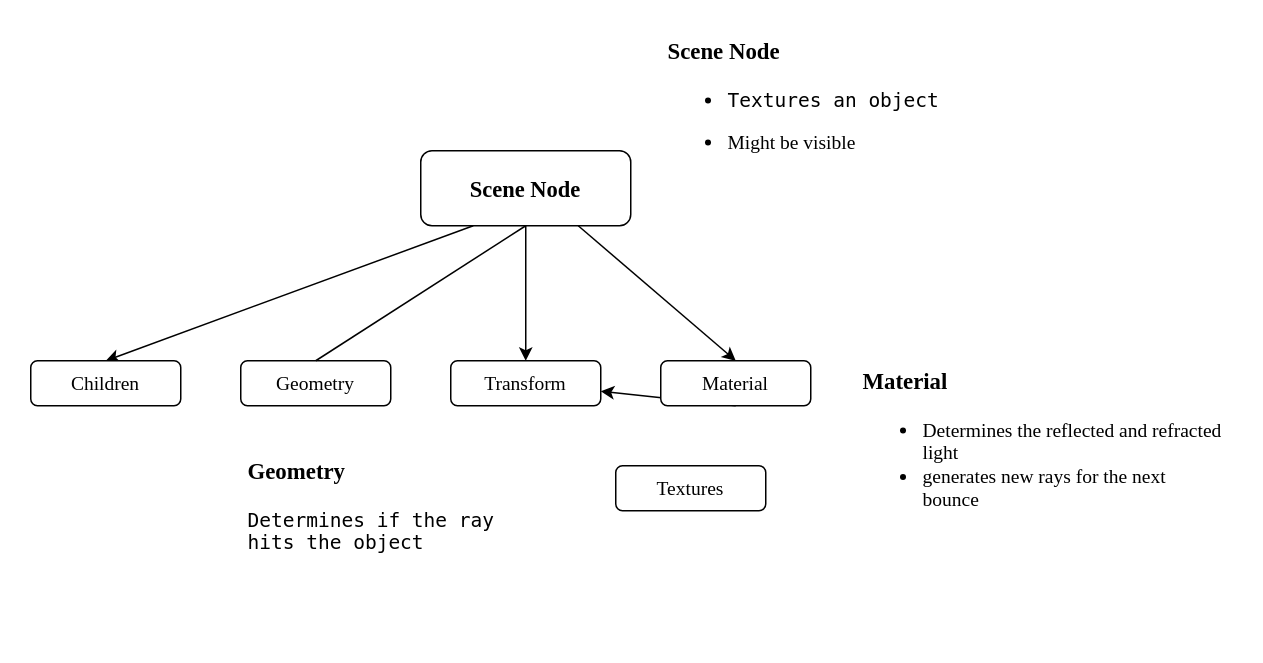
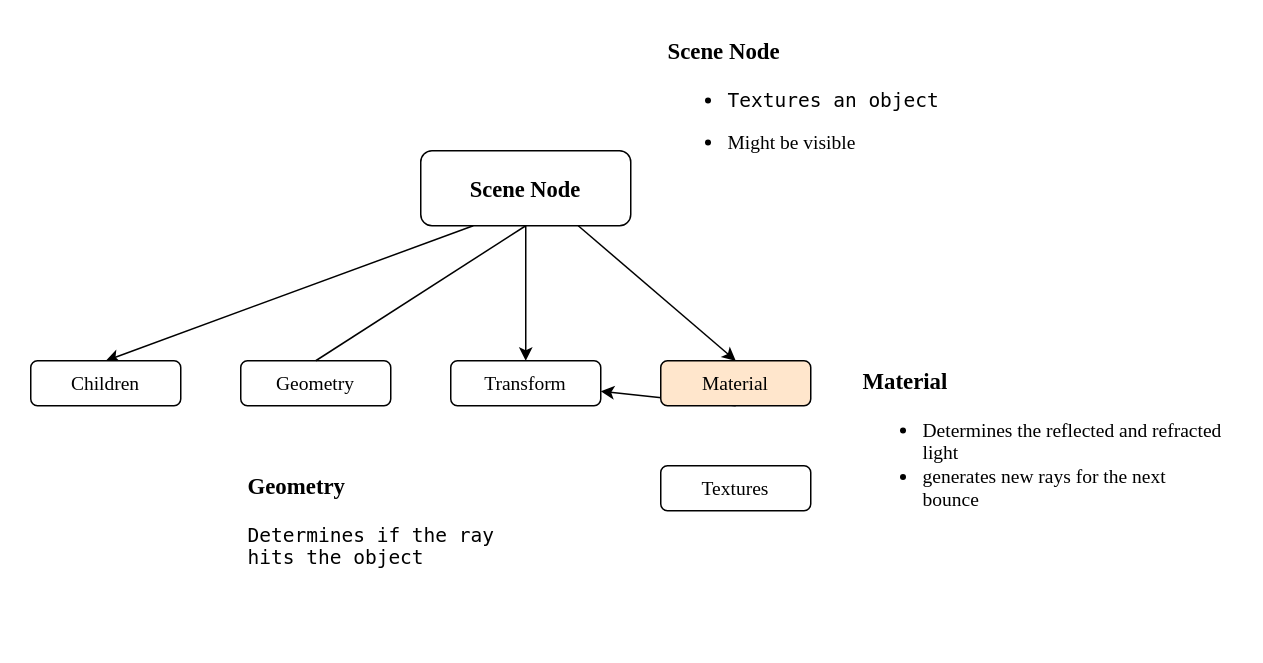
(736, 383) -> (736, 383)
(691, 488) -> (736, 488)
(413, 541) -> (413, 556)
